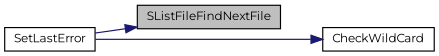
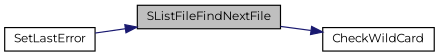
(203, 39) -> (296, 28)
